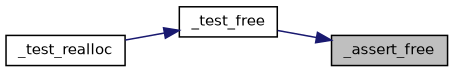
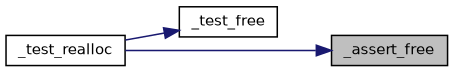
(297, 34) -> (221, 50)
